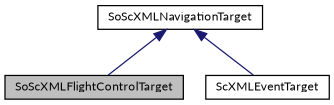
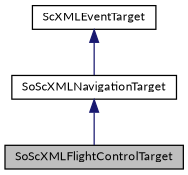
(229, 56) -> (94, 59)
